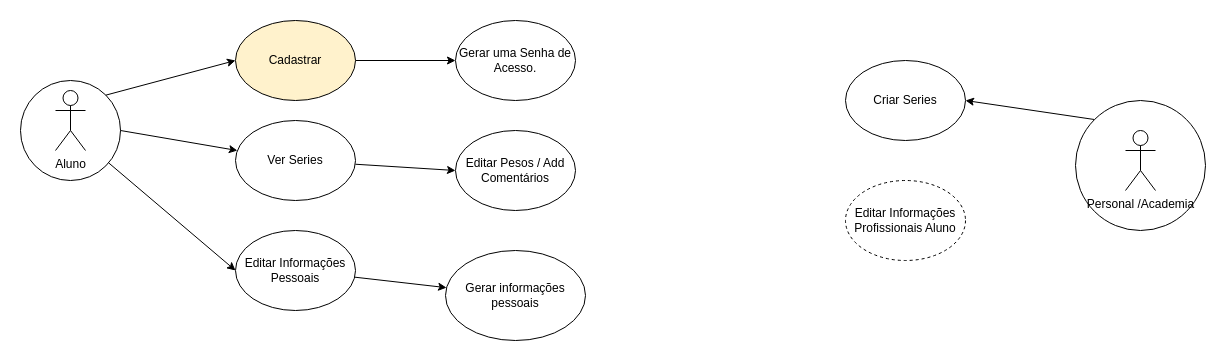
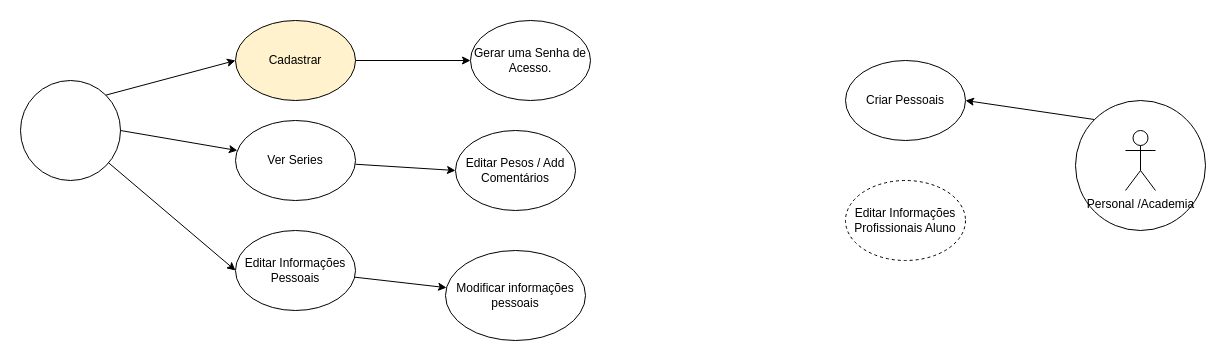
(516, 61) -> (531, 61)
(906, 101) -> (906, 101)
(71, 121) -> none
(516, 296) -> (516, 296)
